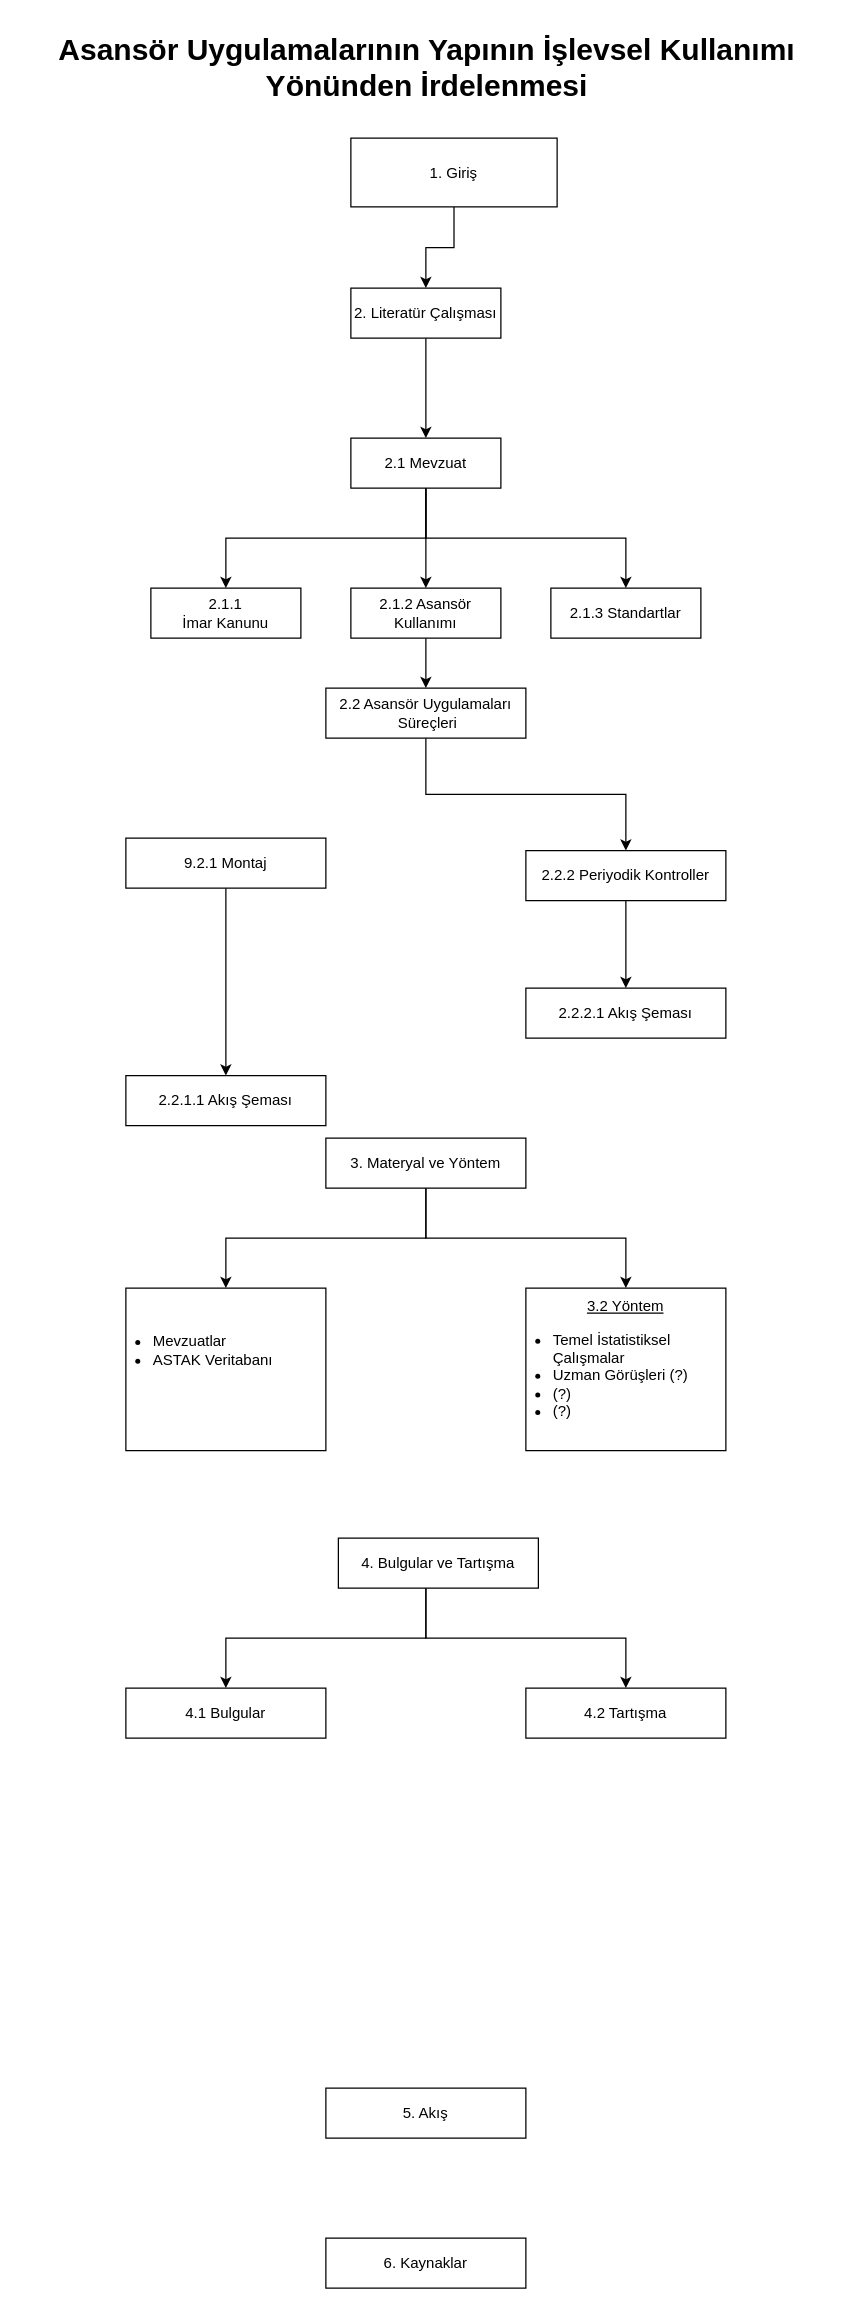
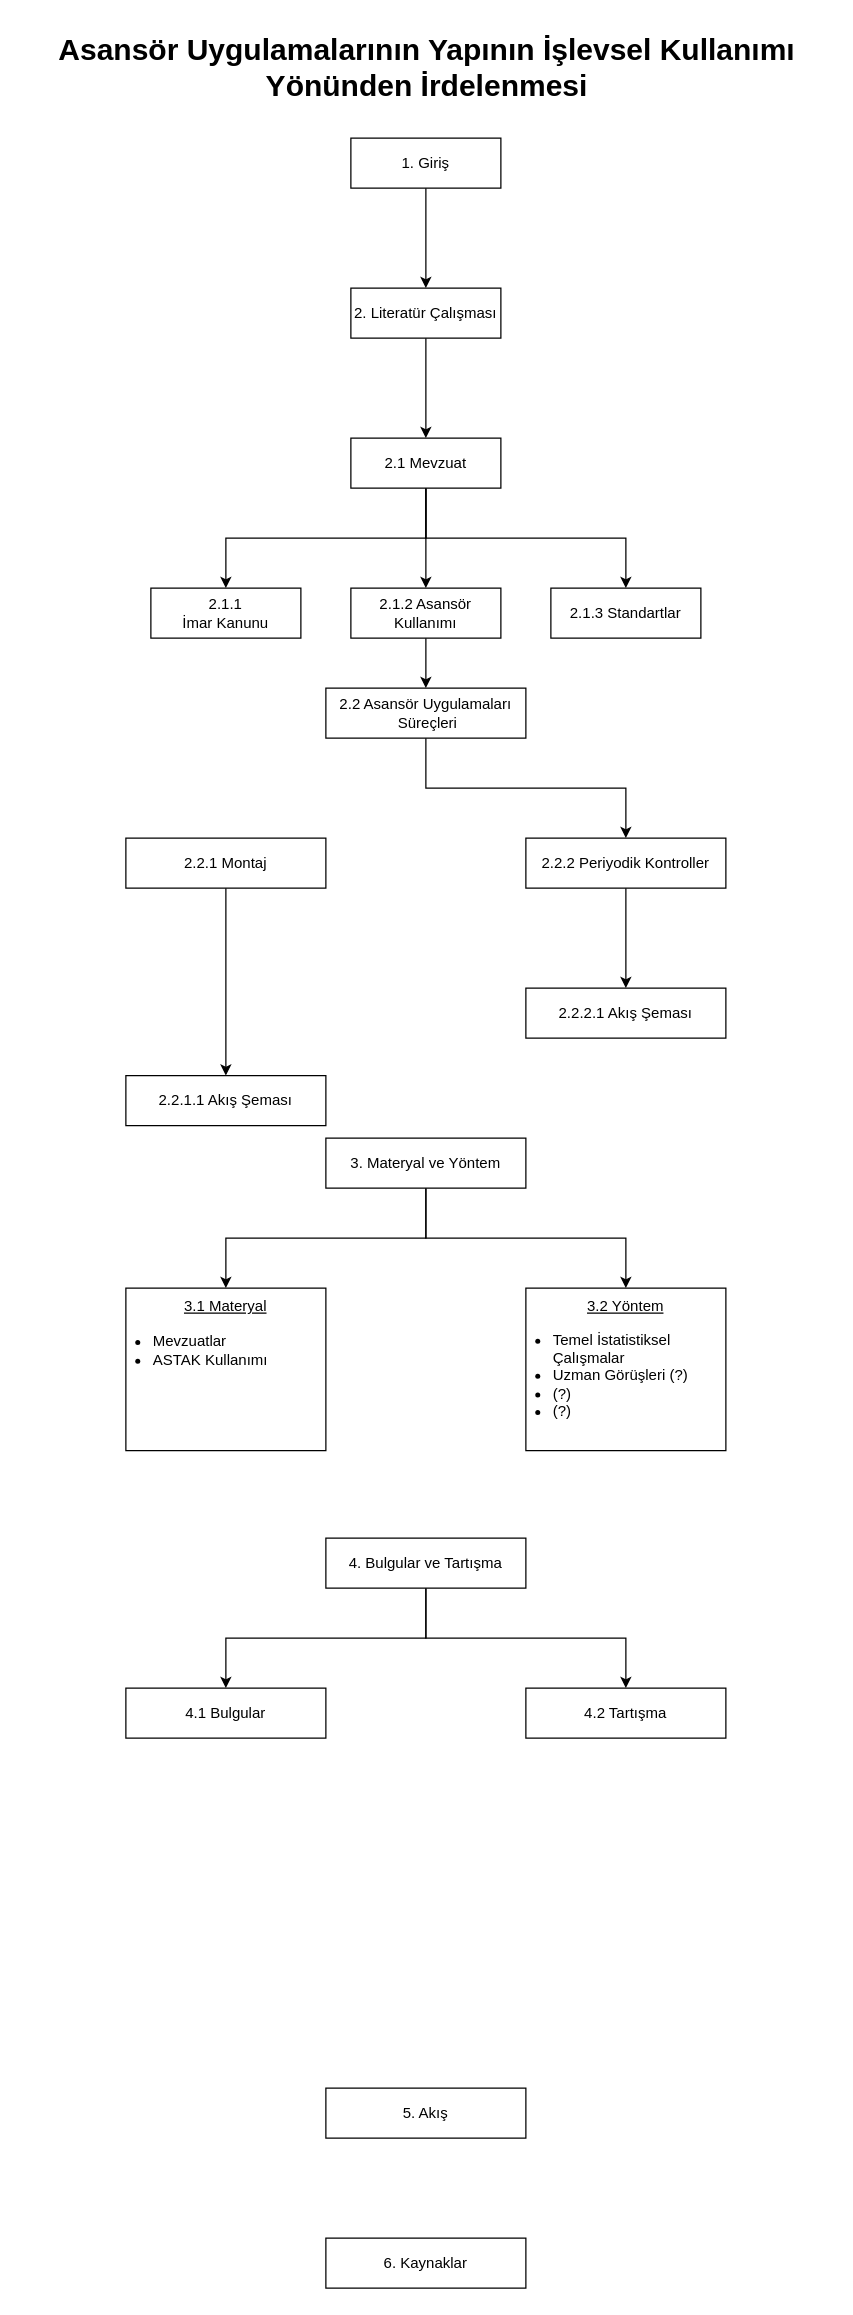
(454, 173) -> (426, 163)
(226, 863) -> (226, 863)
(626, 876) -> (626, 863)
none -> (226, 1307)
(166, 1351) -> (160, 1351)
(438, 1563) -> (426, 1563)
